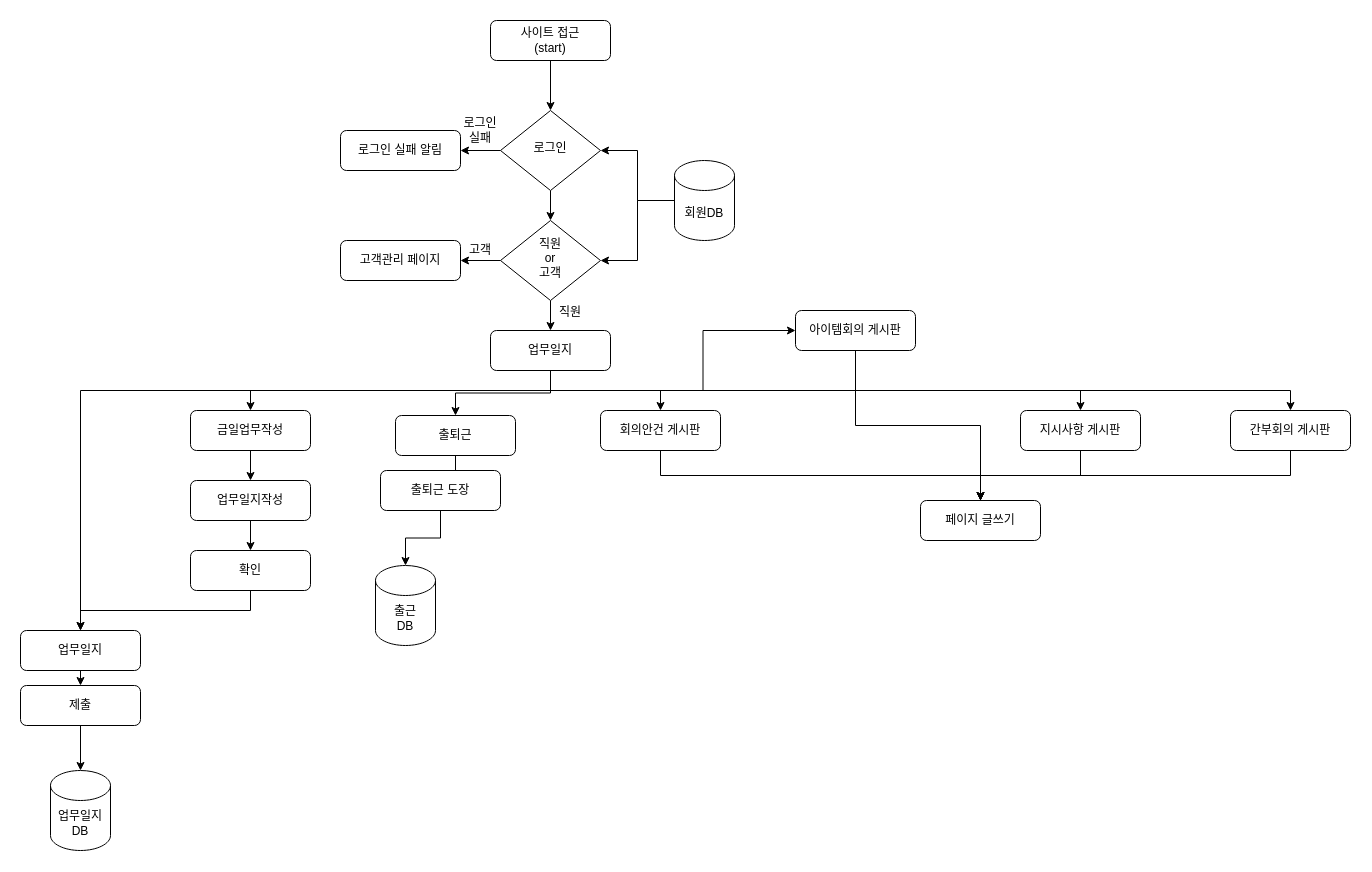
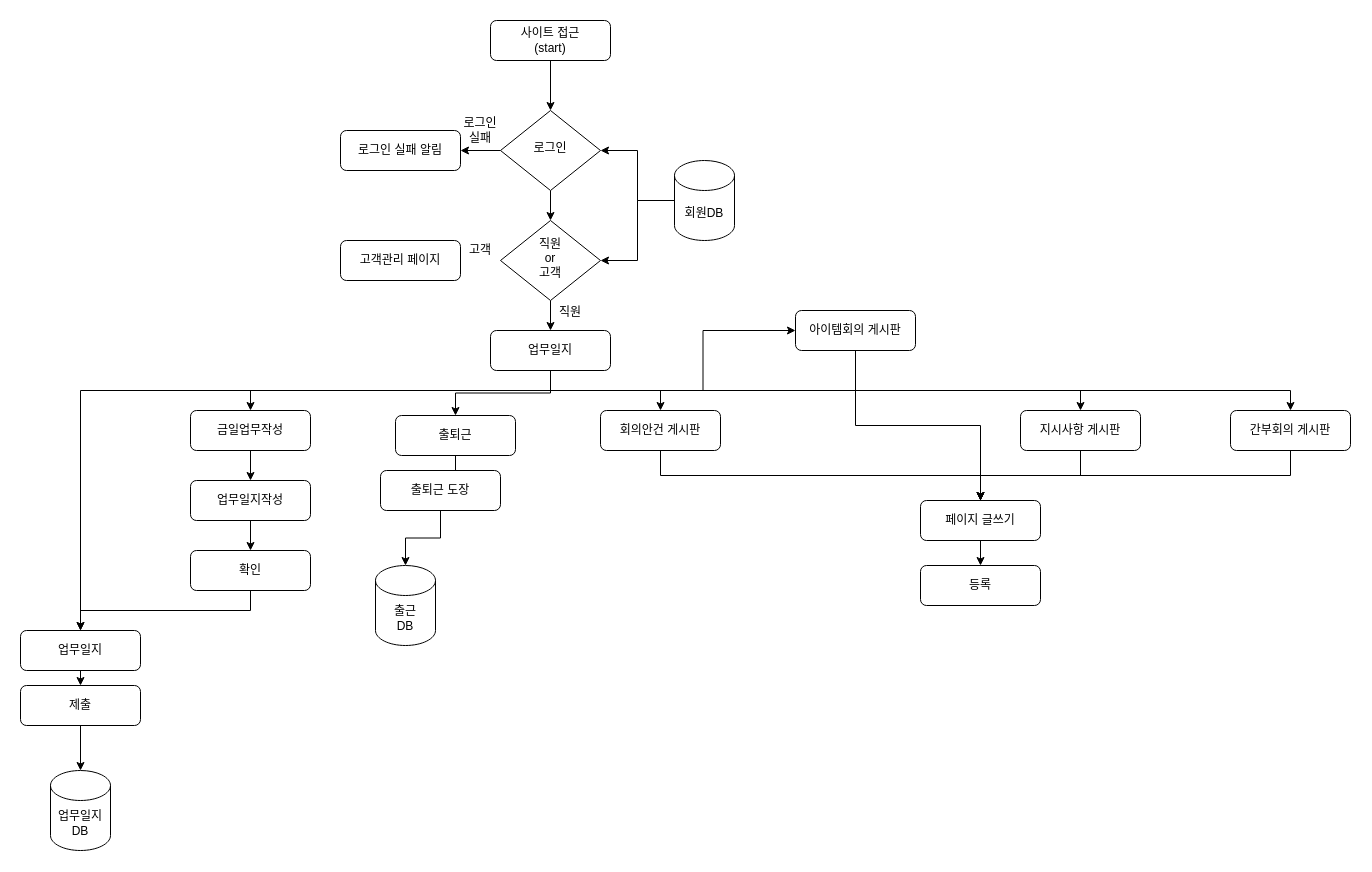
(484, 261) -> none
none -> (981, 557)
none -> (981, 586)
